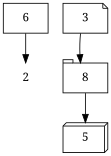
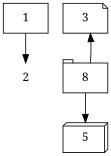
(26, 18) -> (26, 18)
(80, 44) -> (91, 52)
